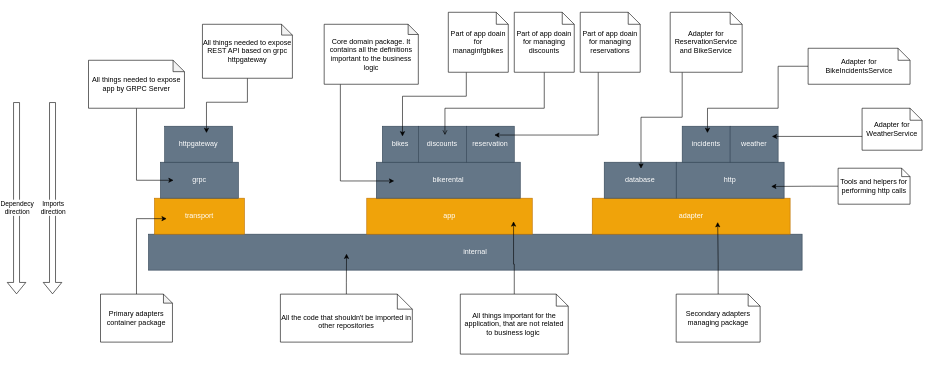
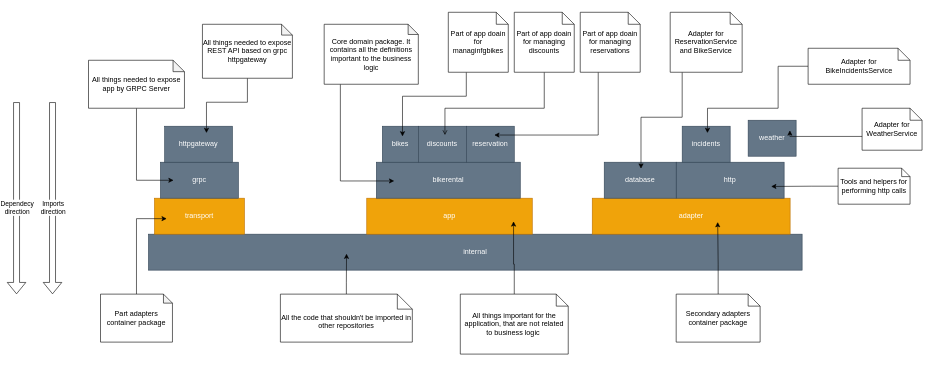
(755, 144) -> (773, 138)
(137, 318) -> (137, 318)
(719, 318) -> (719, 318)
